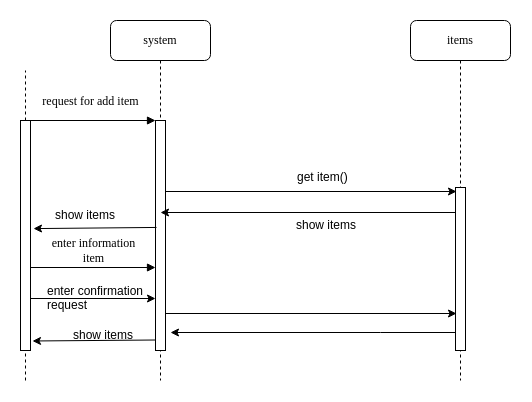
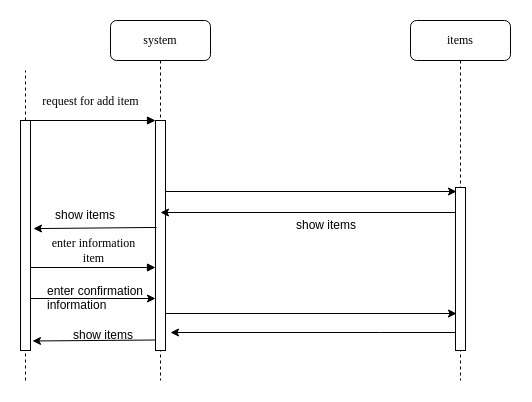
(331, 178) -> none
(103, 299) -> (103, 299)
